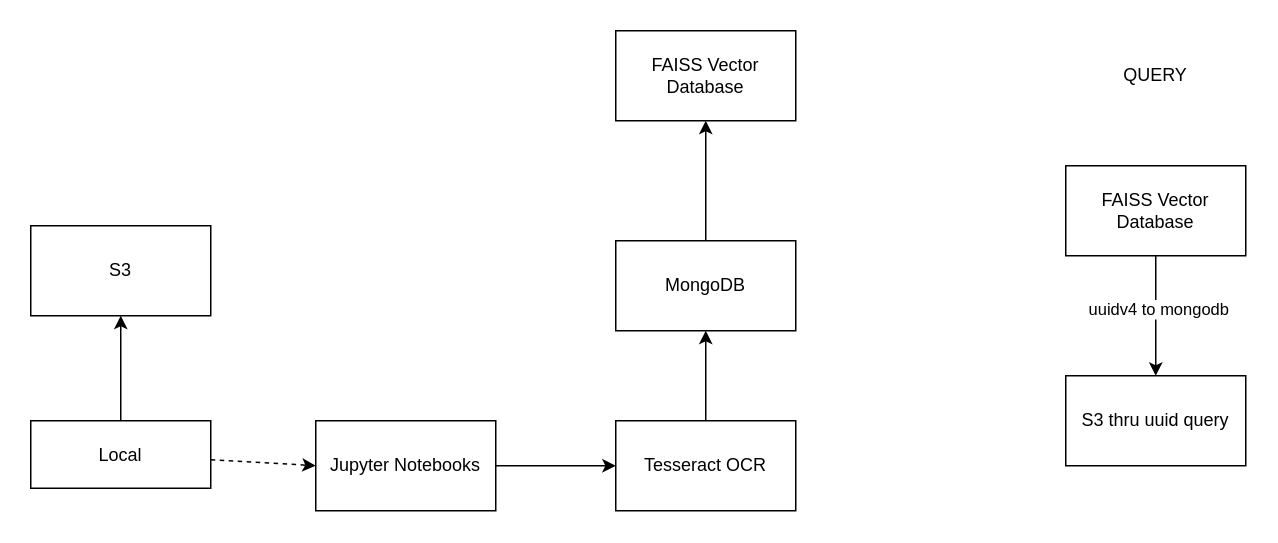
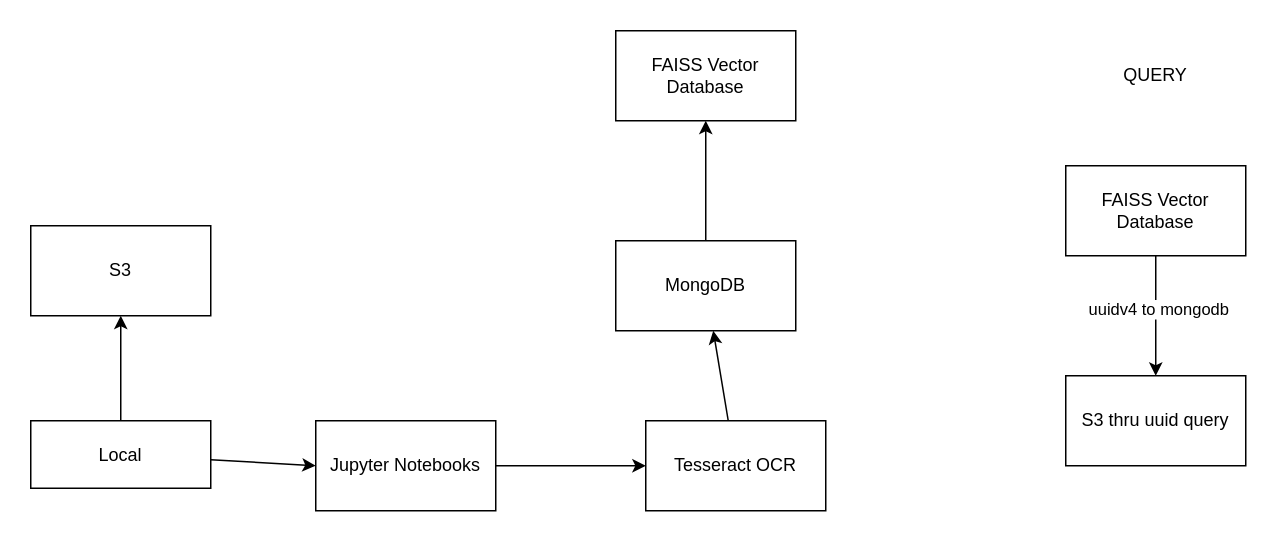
(257, 462) -> (257, 462)
(706, 466) -> (736, 466)
